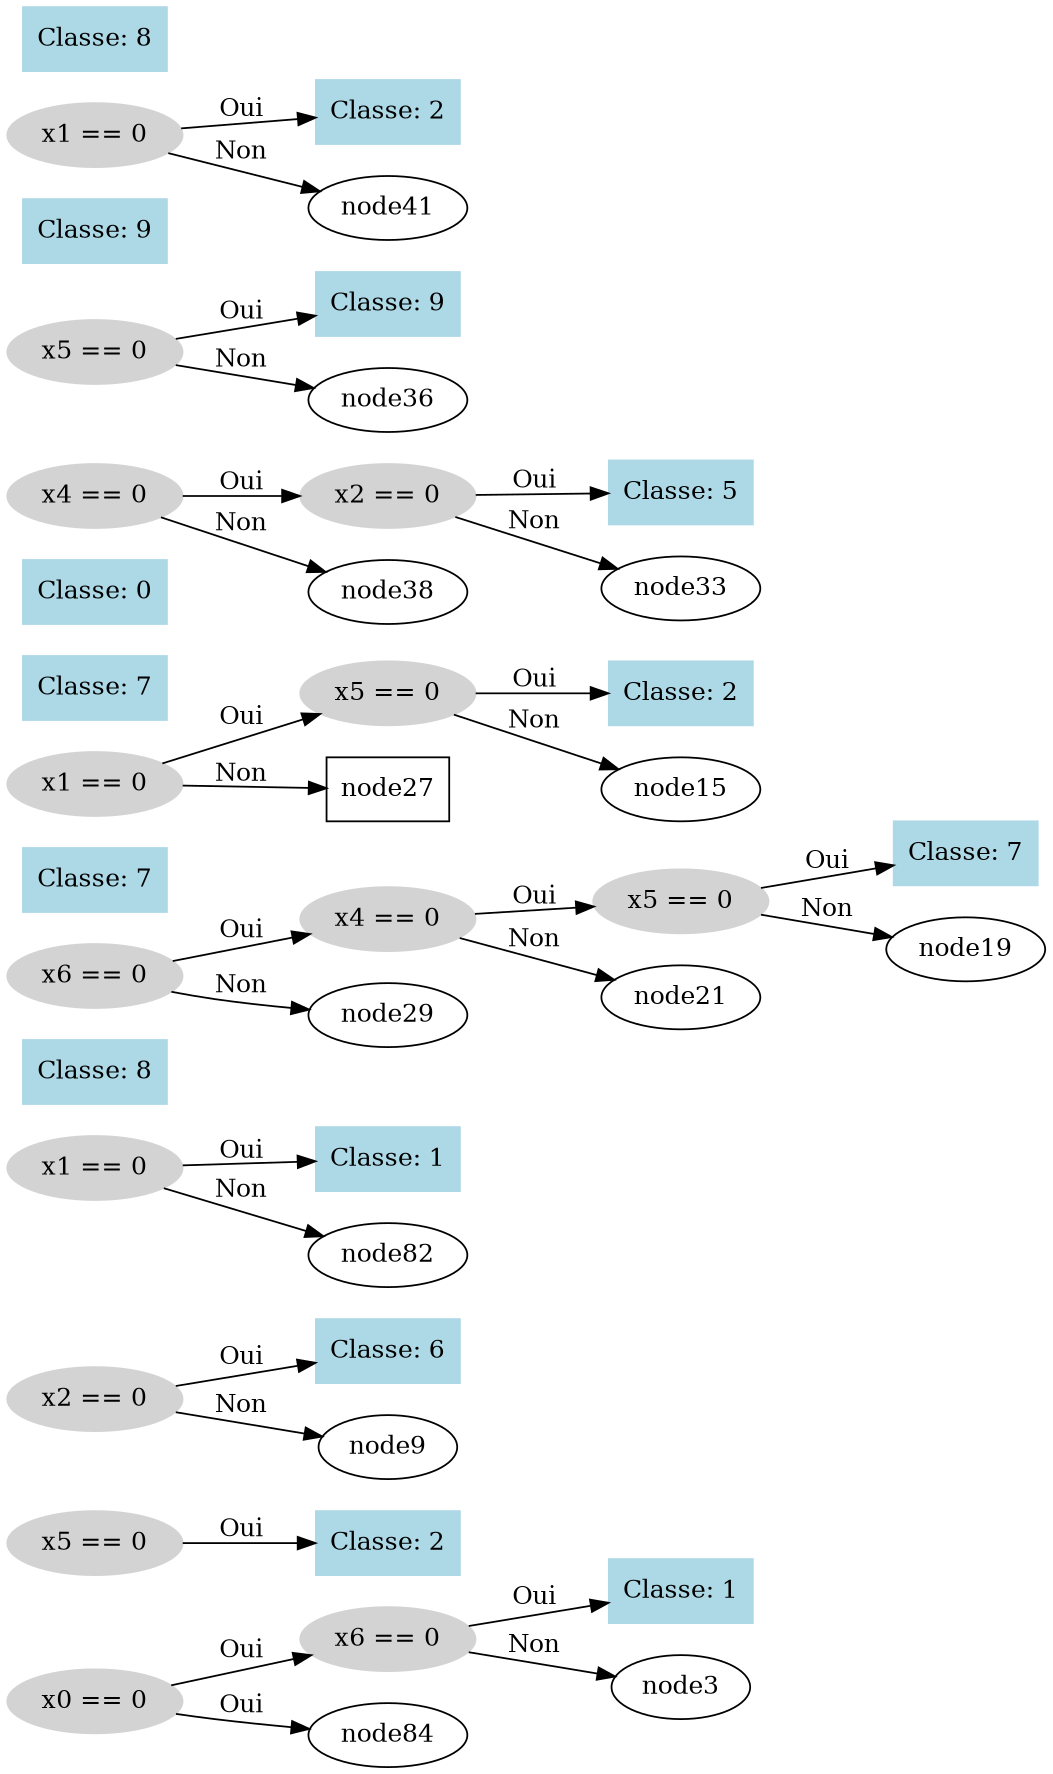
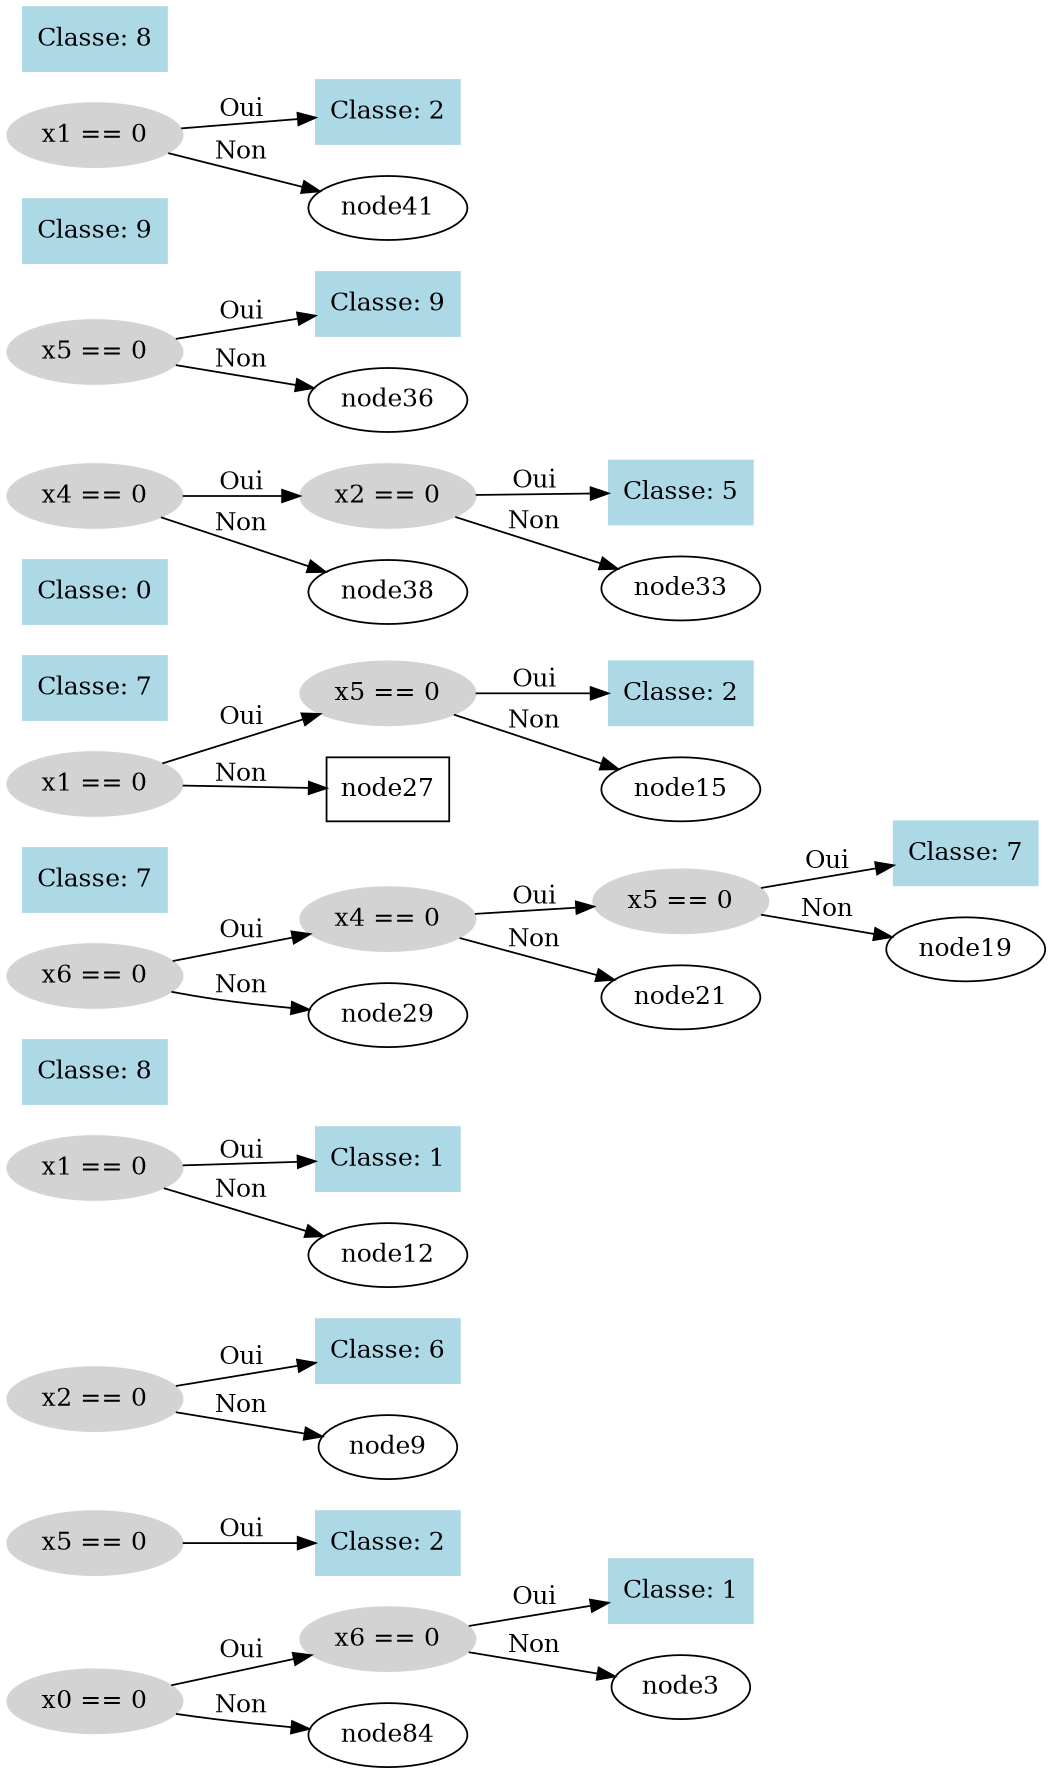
(388, 1255) -> (388, 1255)
(241, 1706) -> (241, 1706)
